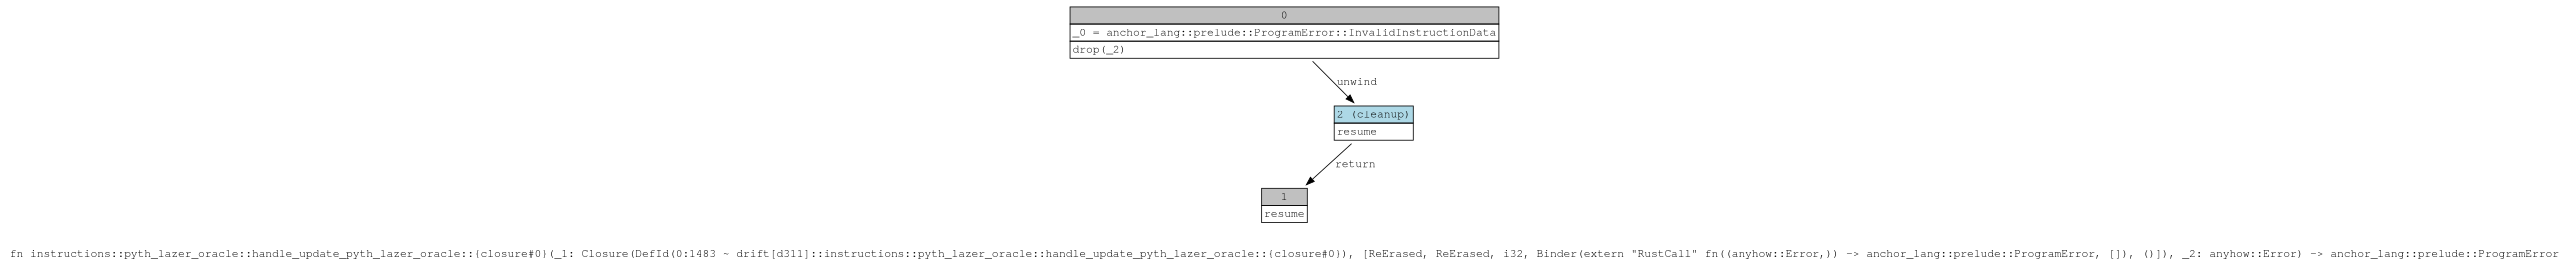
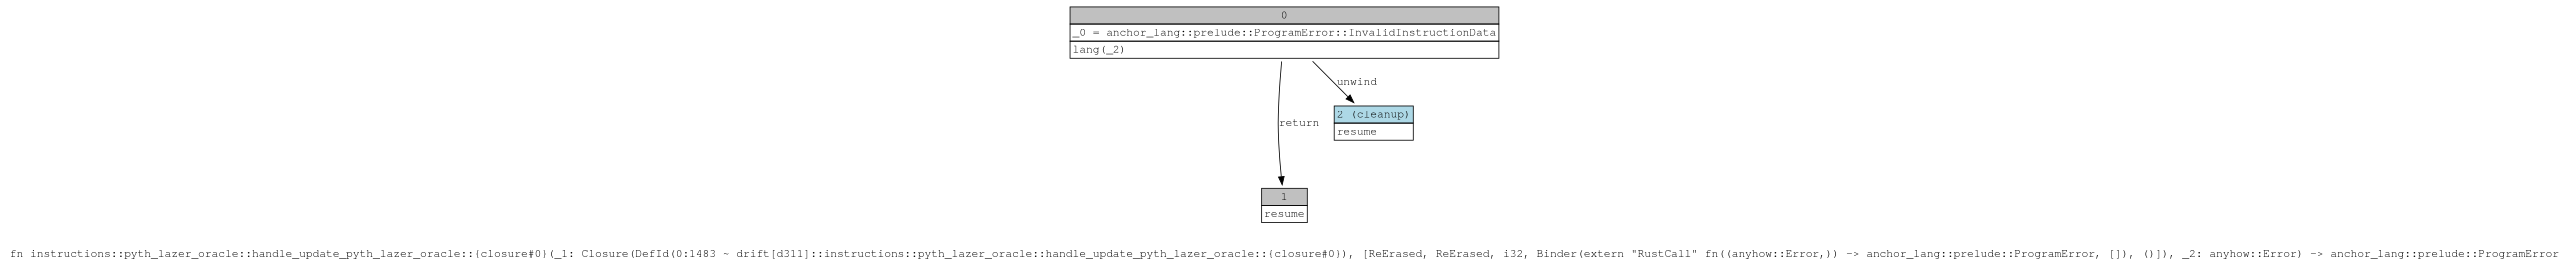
(1100, 49) -> (1100, 49)
(1332, 161) -> (1278, 119)
